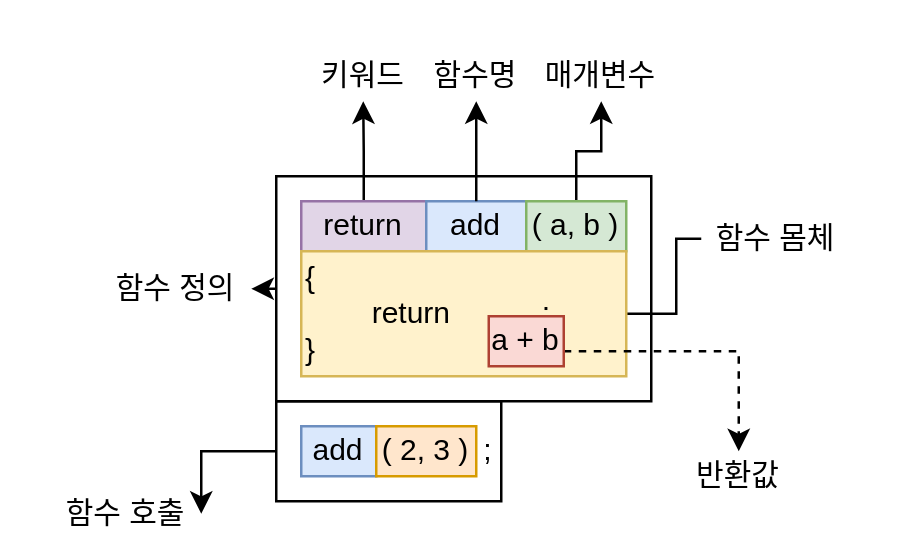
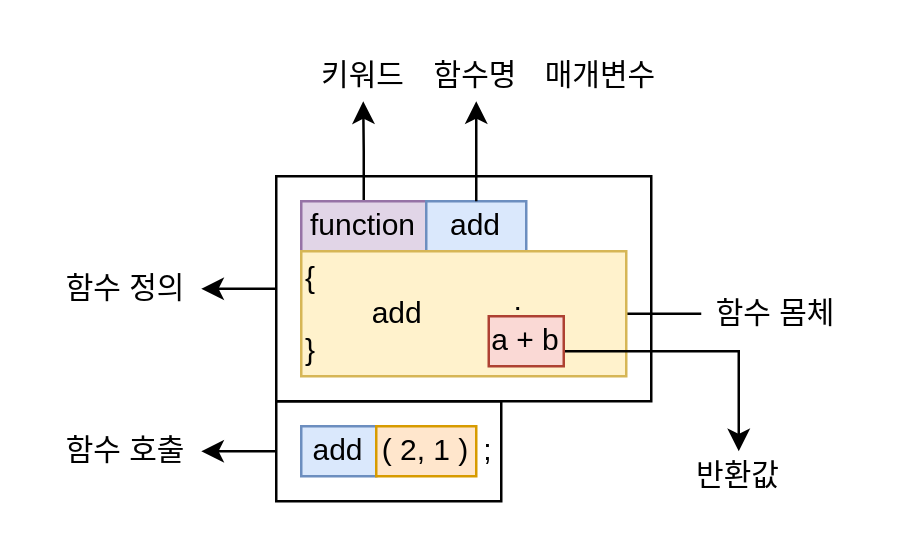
(580, 151) -> none
(364, 226) -> (364, 226)
(576, 226) -> none
(776, 239) -> (776, 314)
(176, 289) -> (126, 289)
(434, 314) -> (409, 314)
(694, 351) -> (694, 351)
(426, 451) -> (426, 451)
(126, 514) -> (126, 451)
